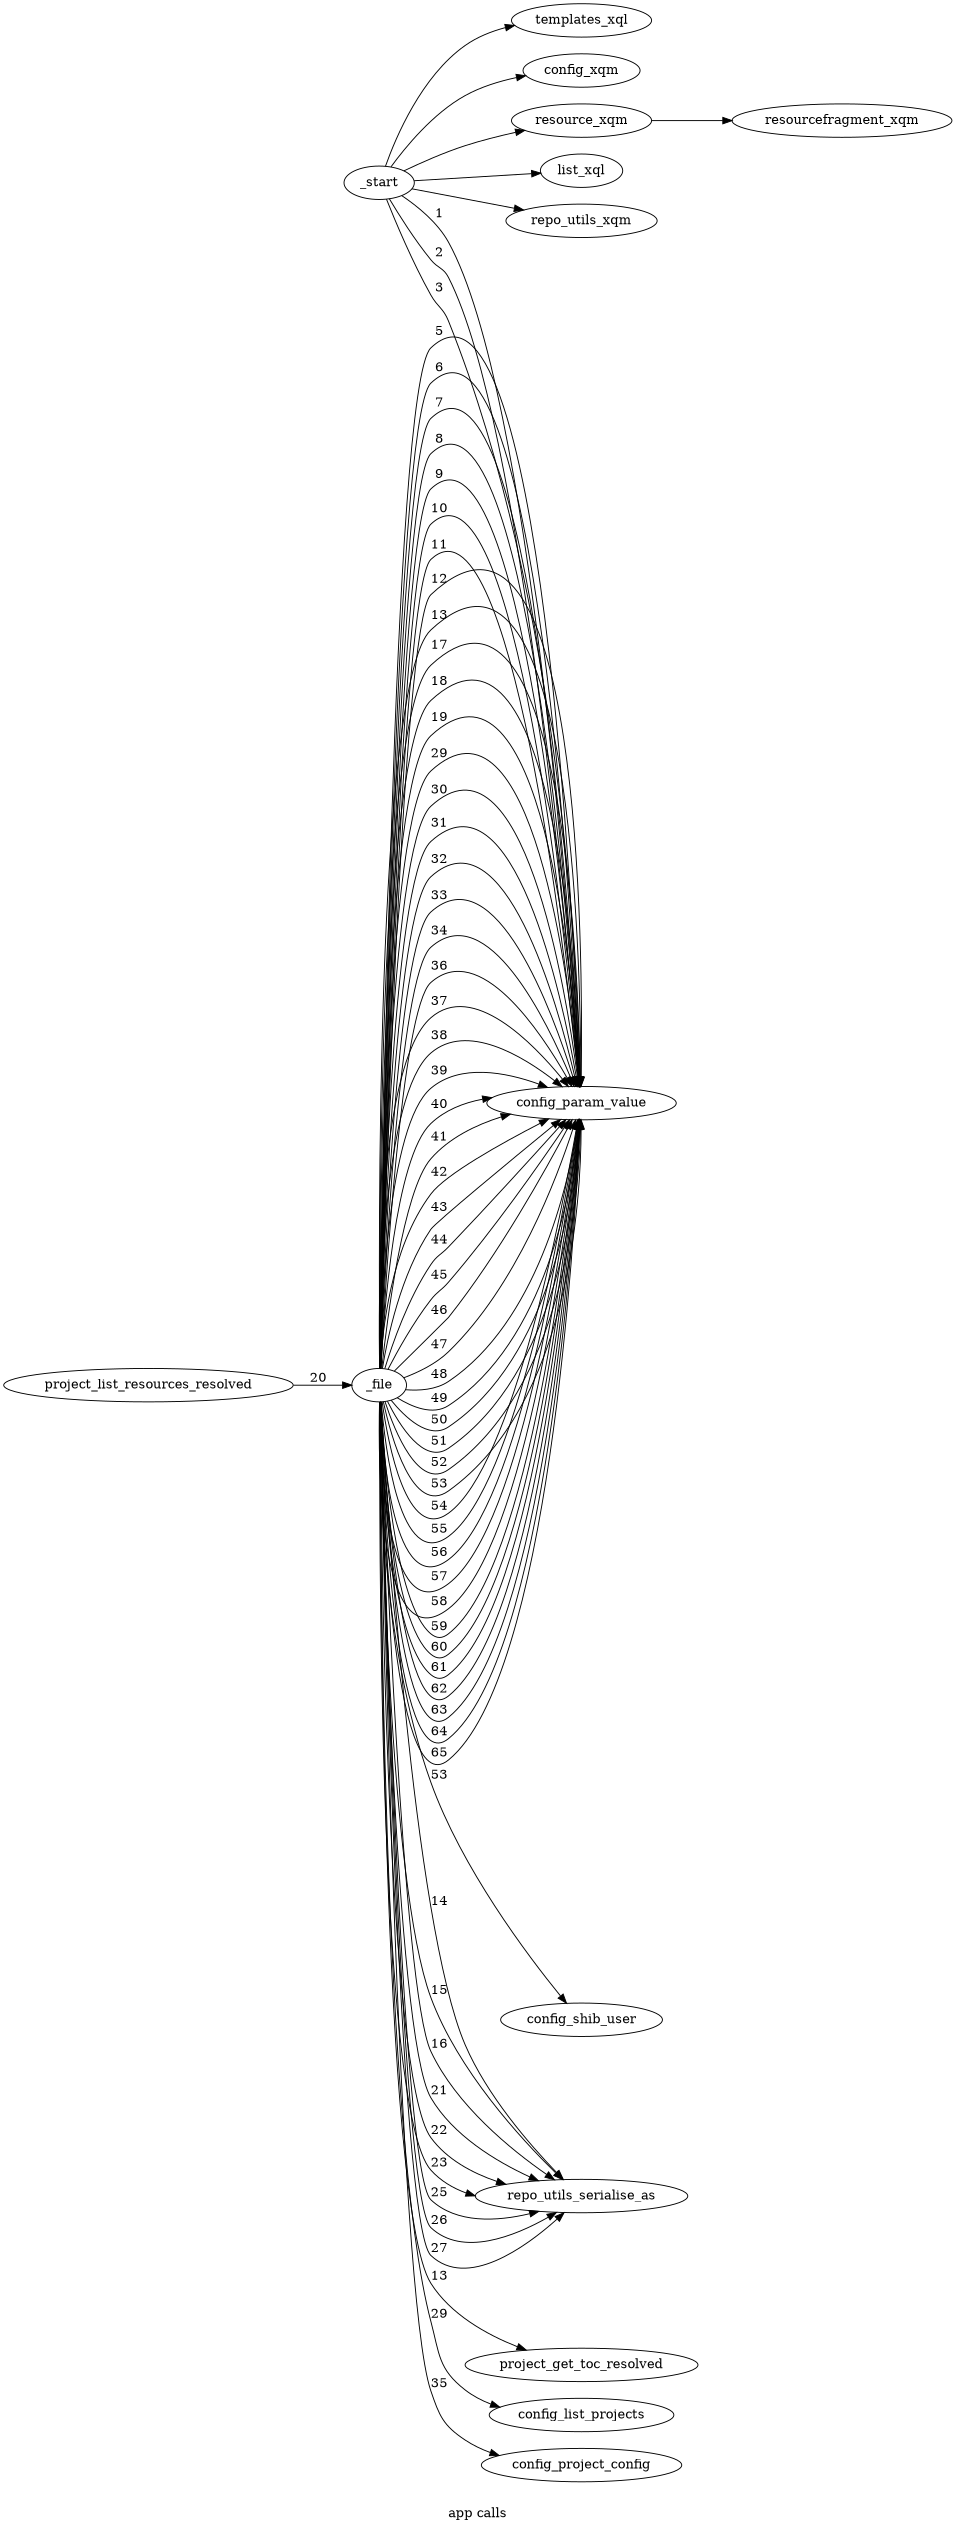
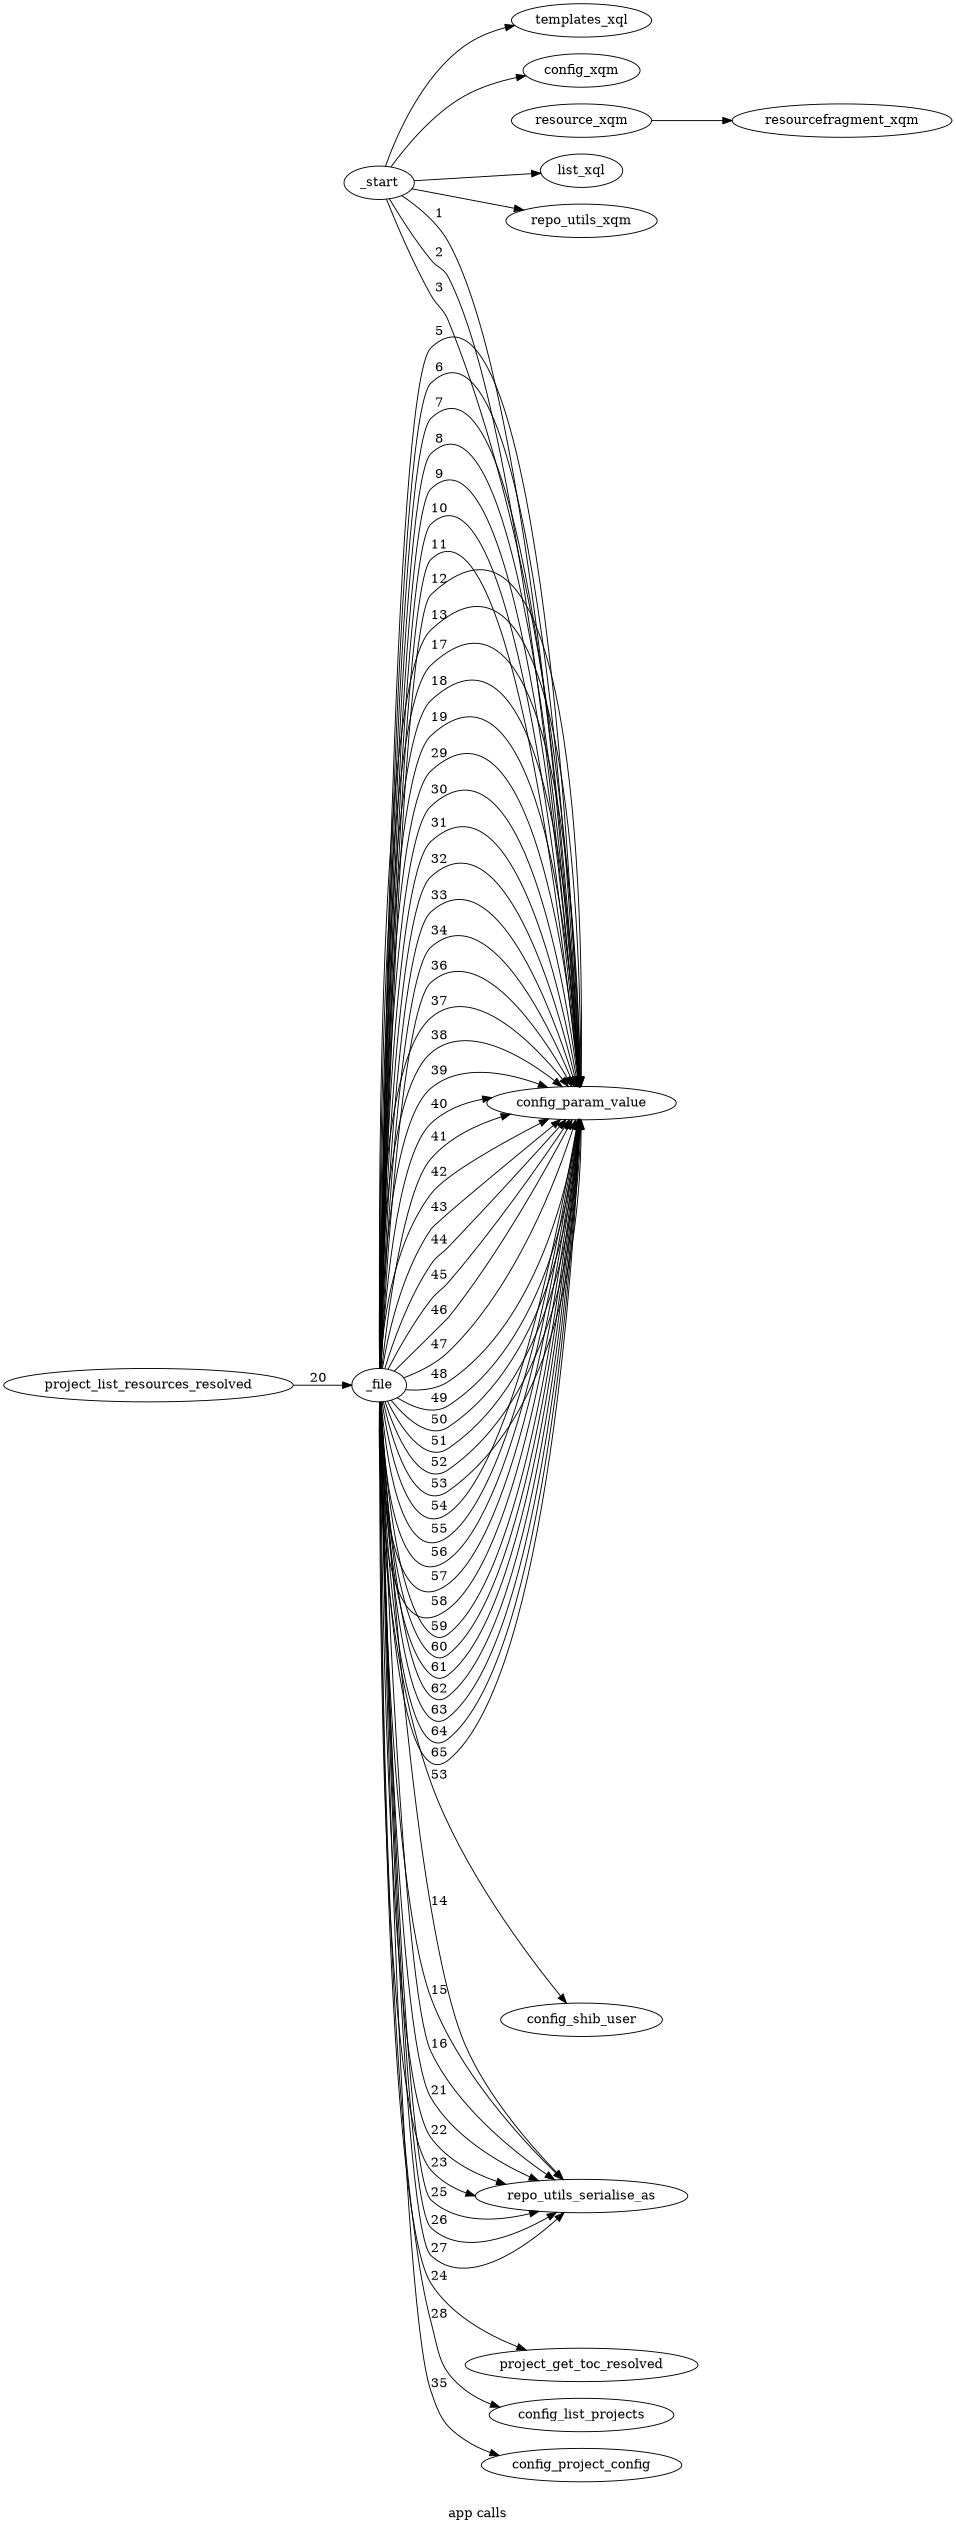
(458, 148) -> none
(440, 2276) -> (440, 2276)
(440, 2314) -> (440, 2314)
